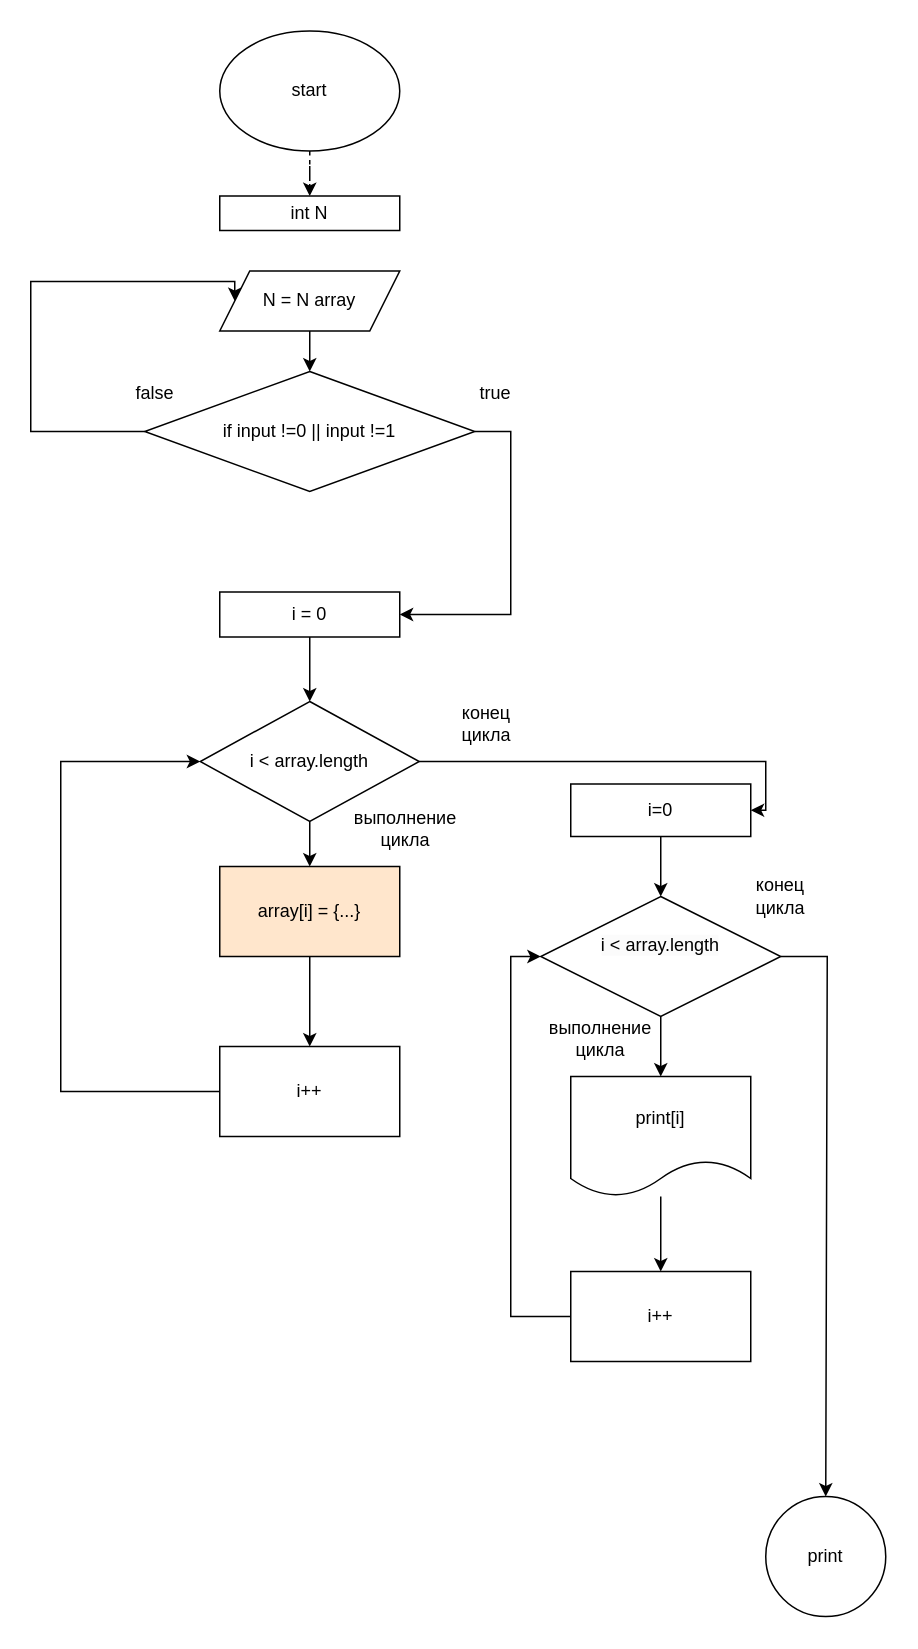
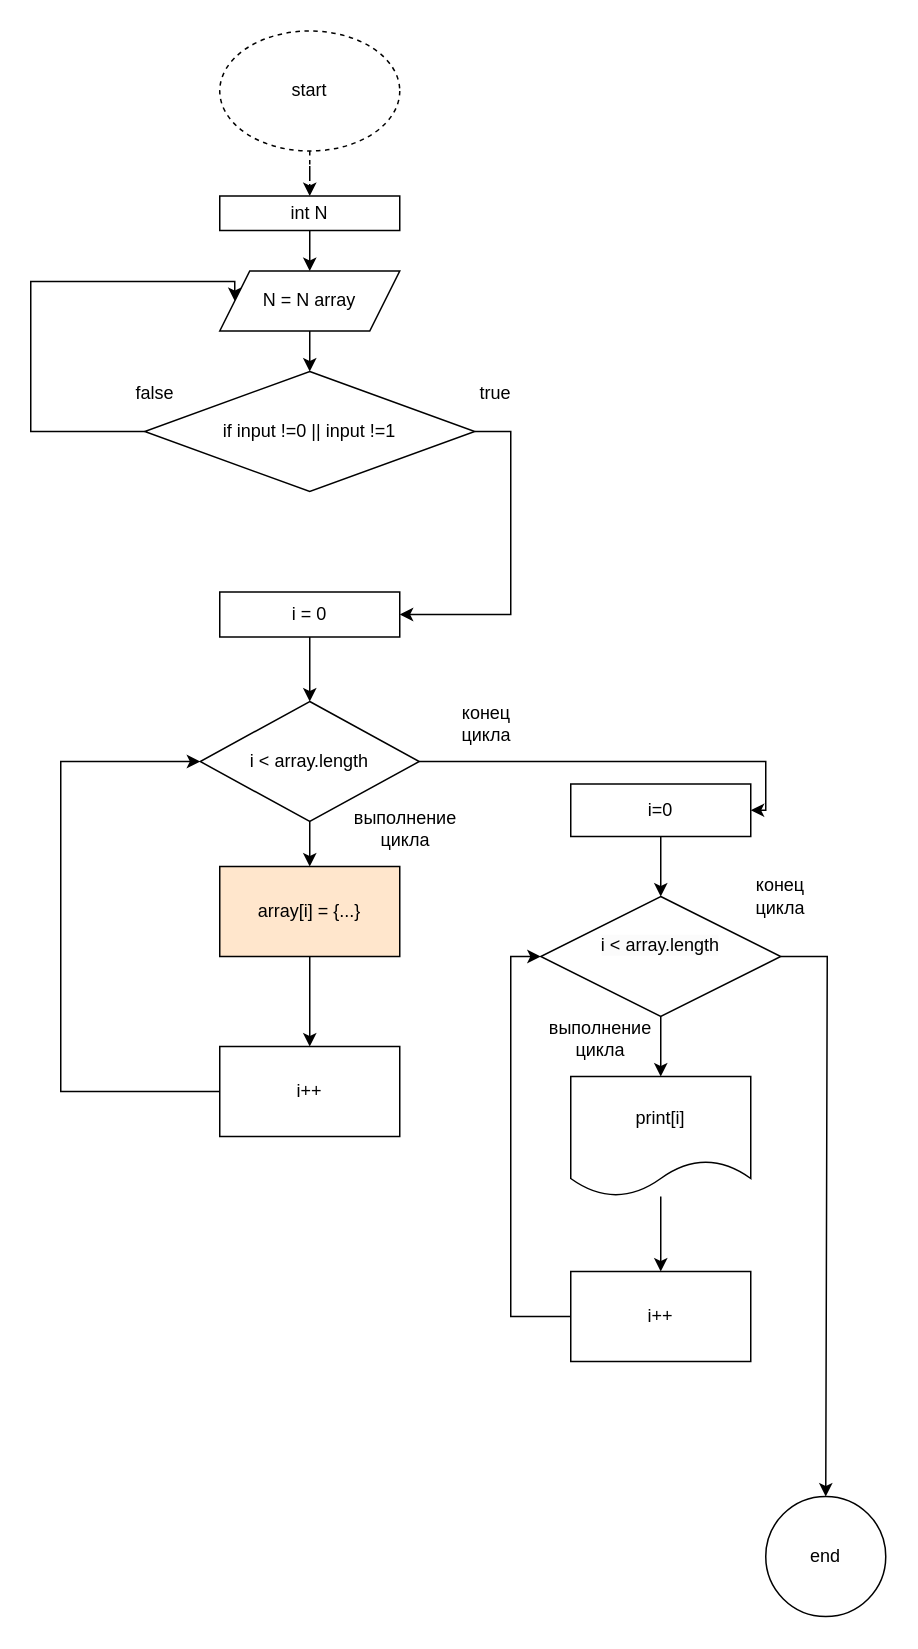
(310, 91) -> (310, 91)
none -> (310, 256)
(826, 1556) -> (826, 1556)
